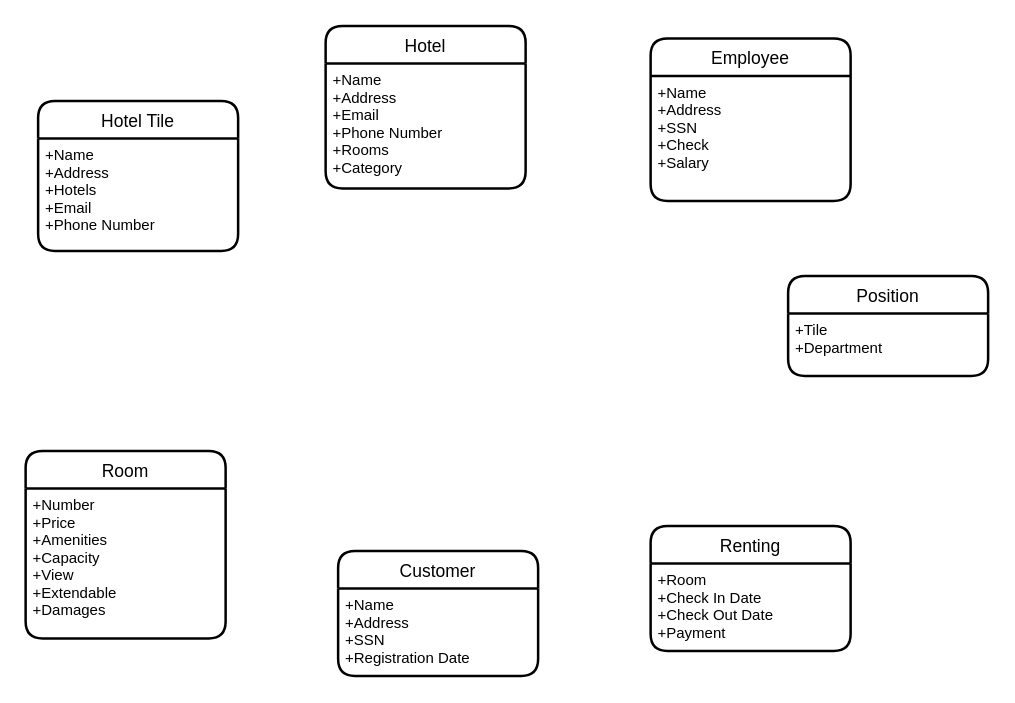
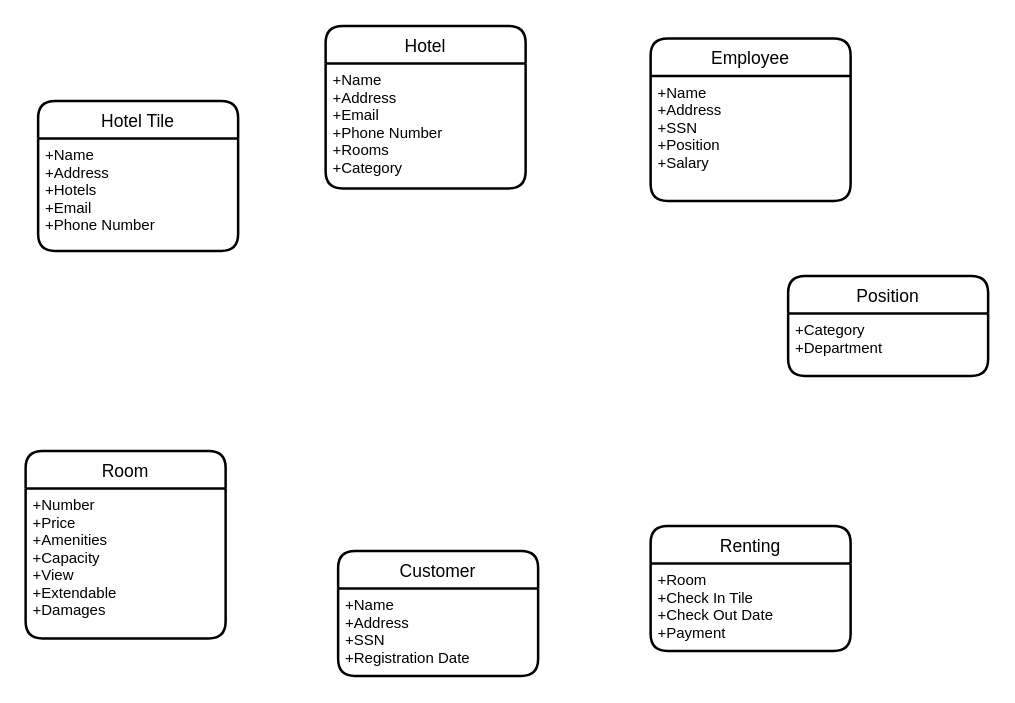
(679, 93) -> (679, 93)
(812, 330) -> (833, 330)
(679, 580) -> (679, 580)
